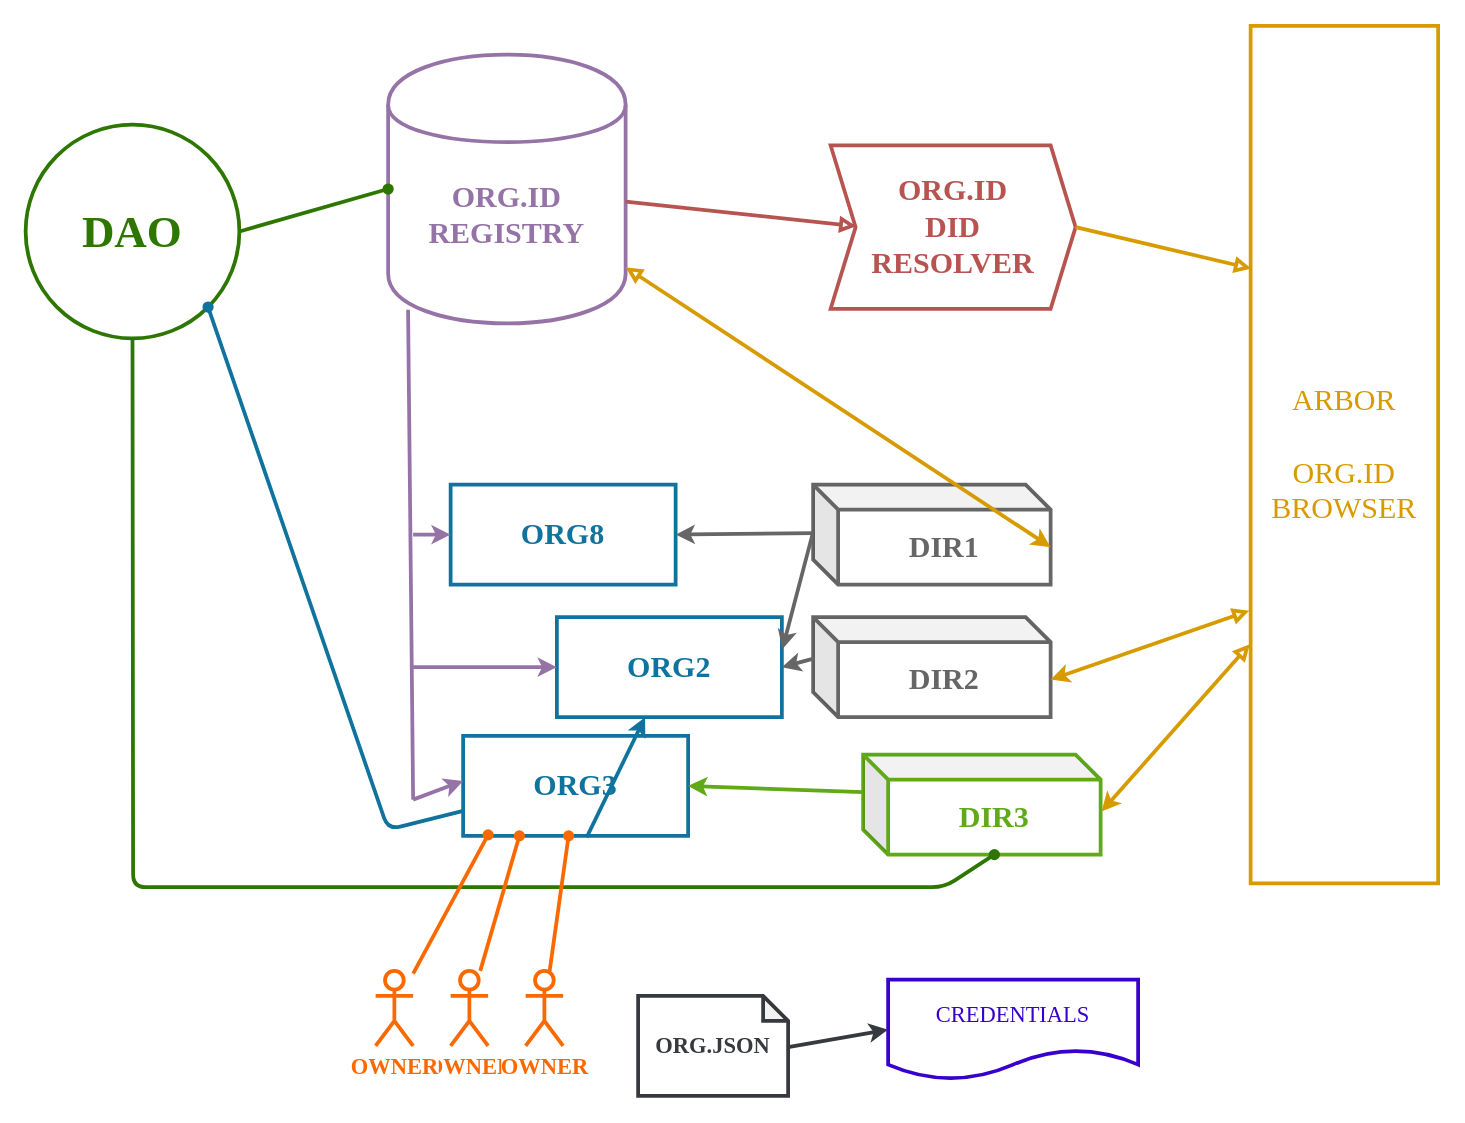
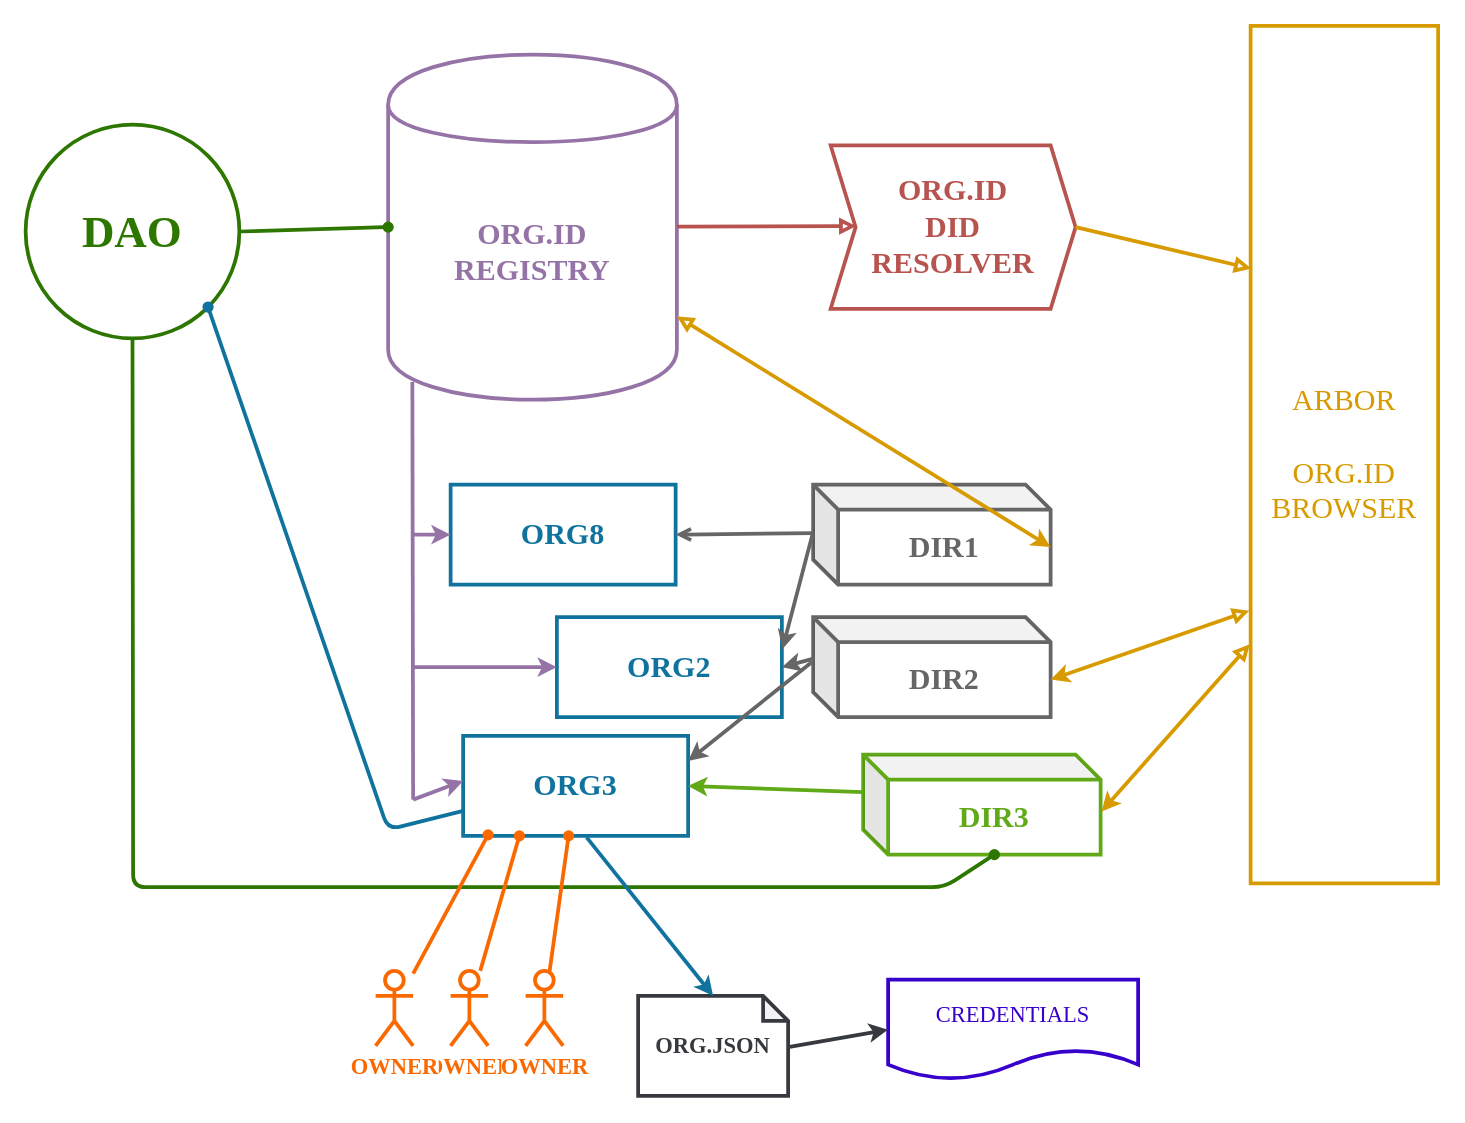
(507, 189) -> (533, 227)
(690, 534) -> (689, 534)
none -> (754, 708)
(613, 783) -> (646, 911)
